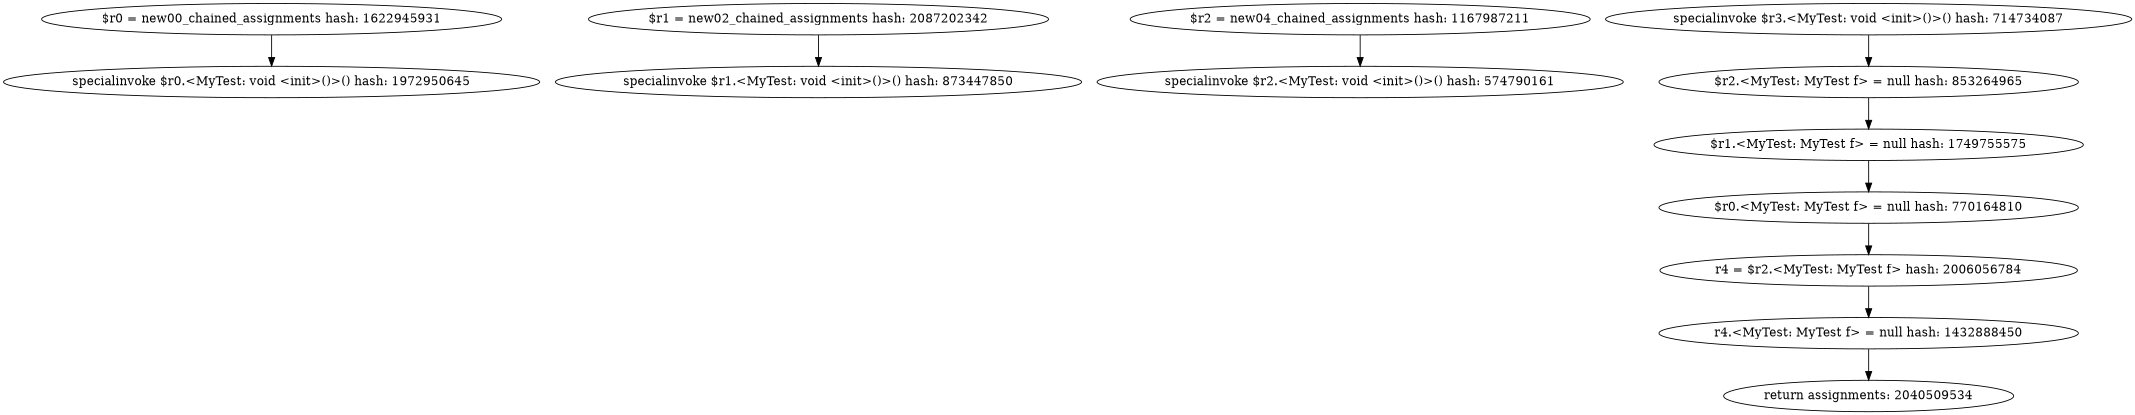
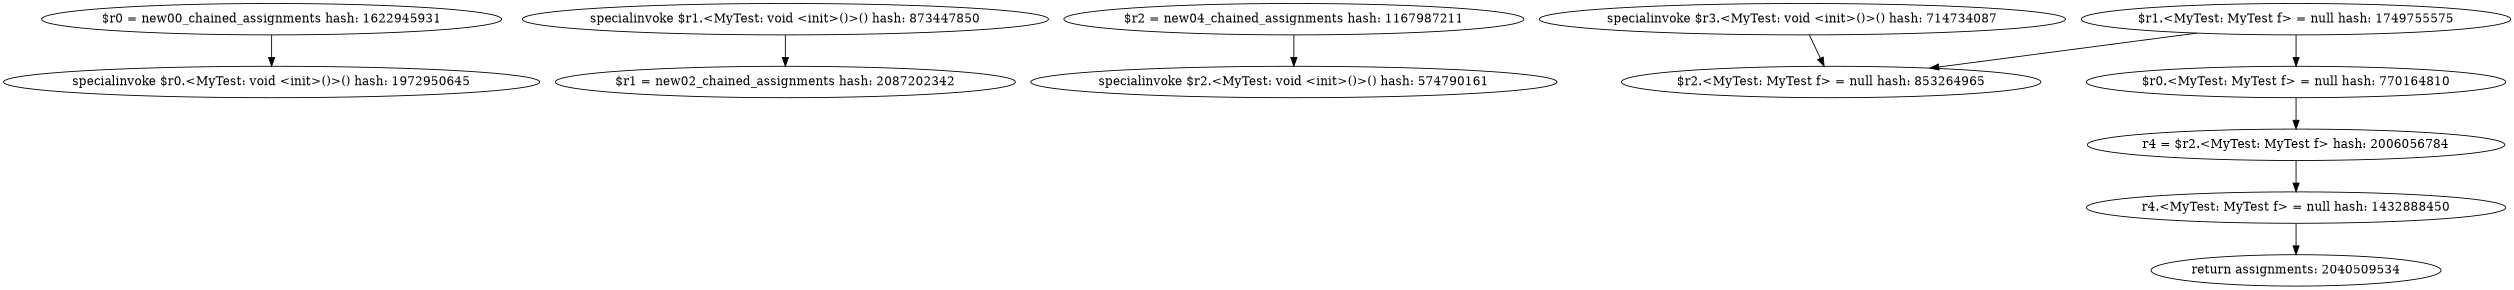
(819, 46) -> (785, 46)
(1869, 109) -> (2068, 50)
